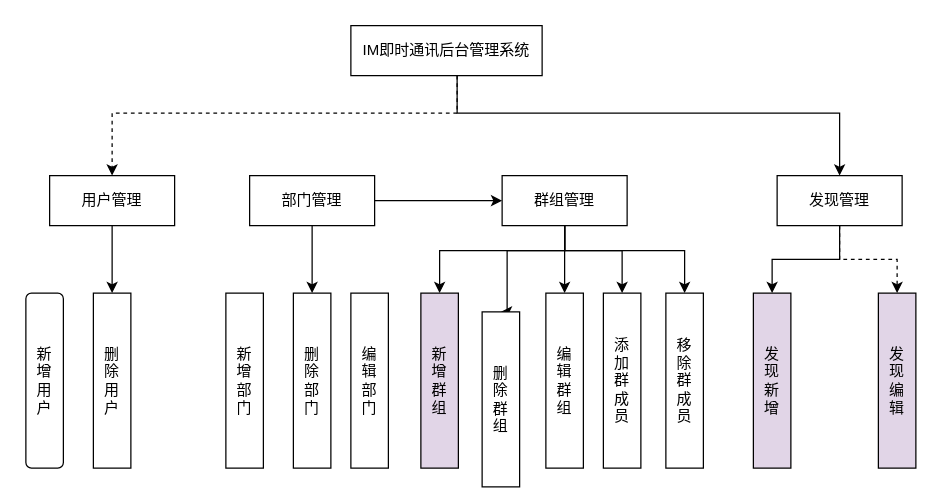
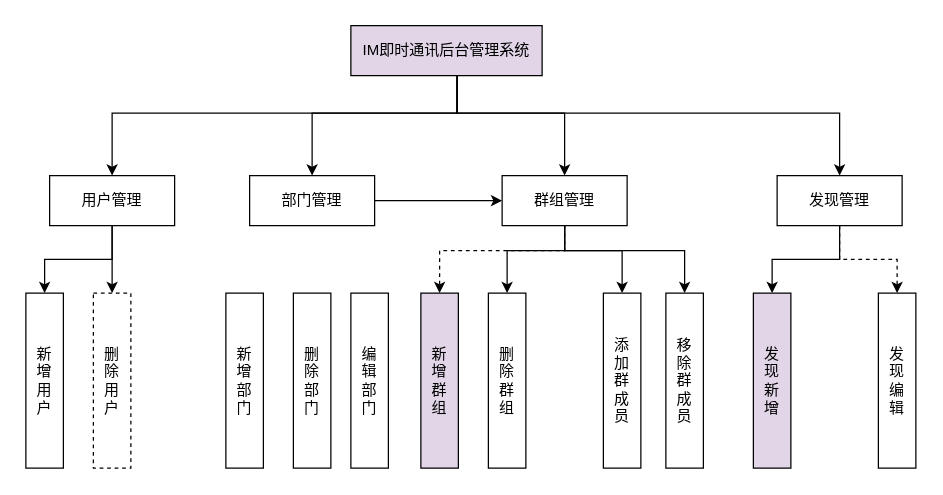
(446, 51) -> (446, 51)
(184, 113) -> (184, 113)
none -> (312, 141)
none -> (564, 141)
(456, 251) -> (456, 251)
(312, 255) -> none
none -> (65, 259)
(564, 269) -> none
(44, 381) -> (44, 381)
(112, 381) -> (112, 381)
(564, 381) -> none
(897, 381) -> (897, 381)
(501, 399) -> (507, 381)
